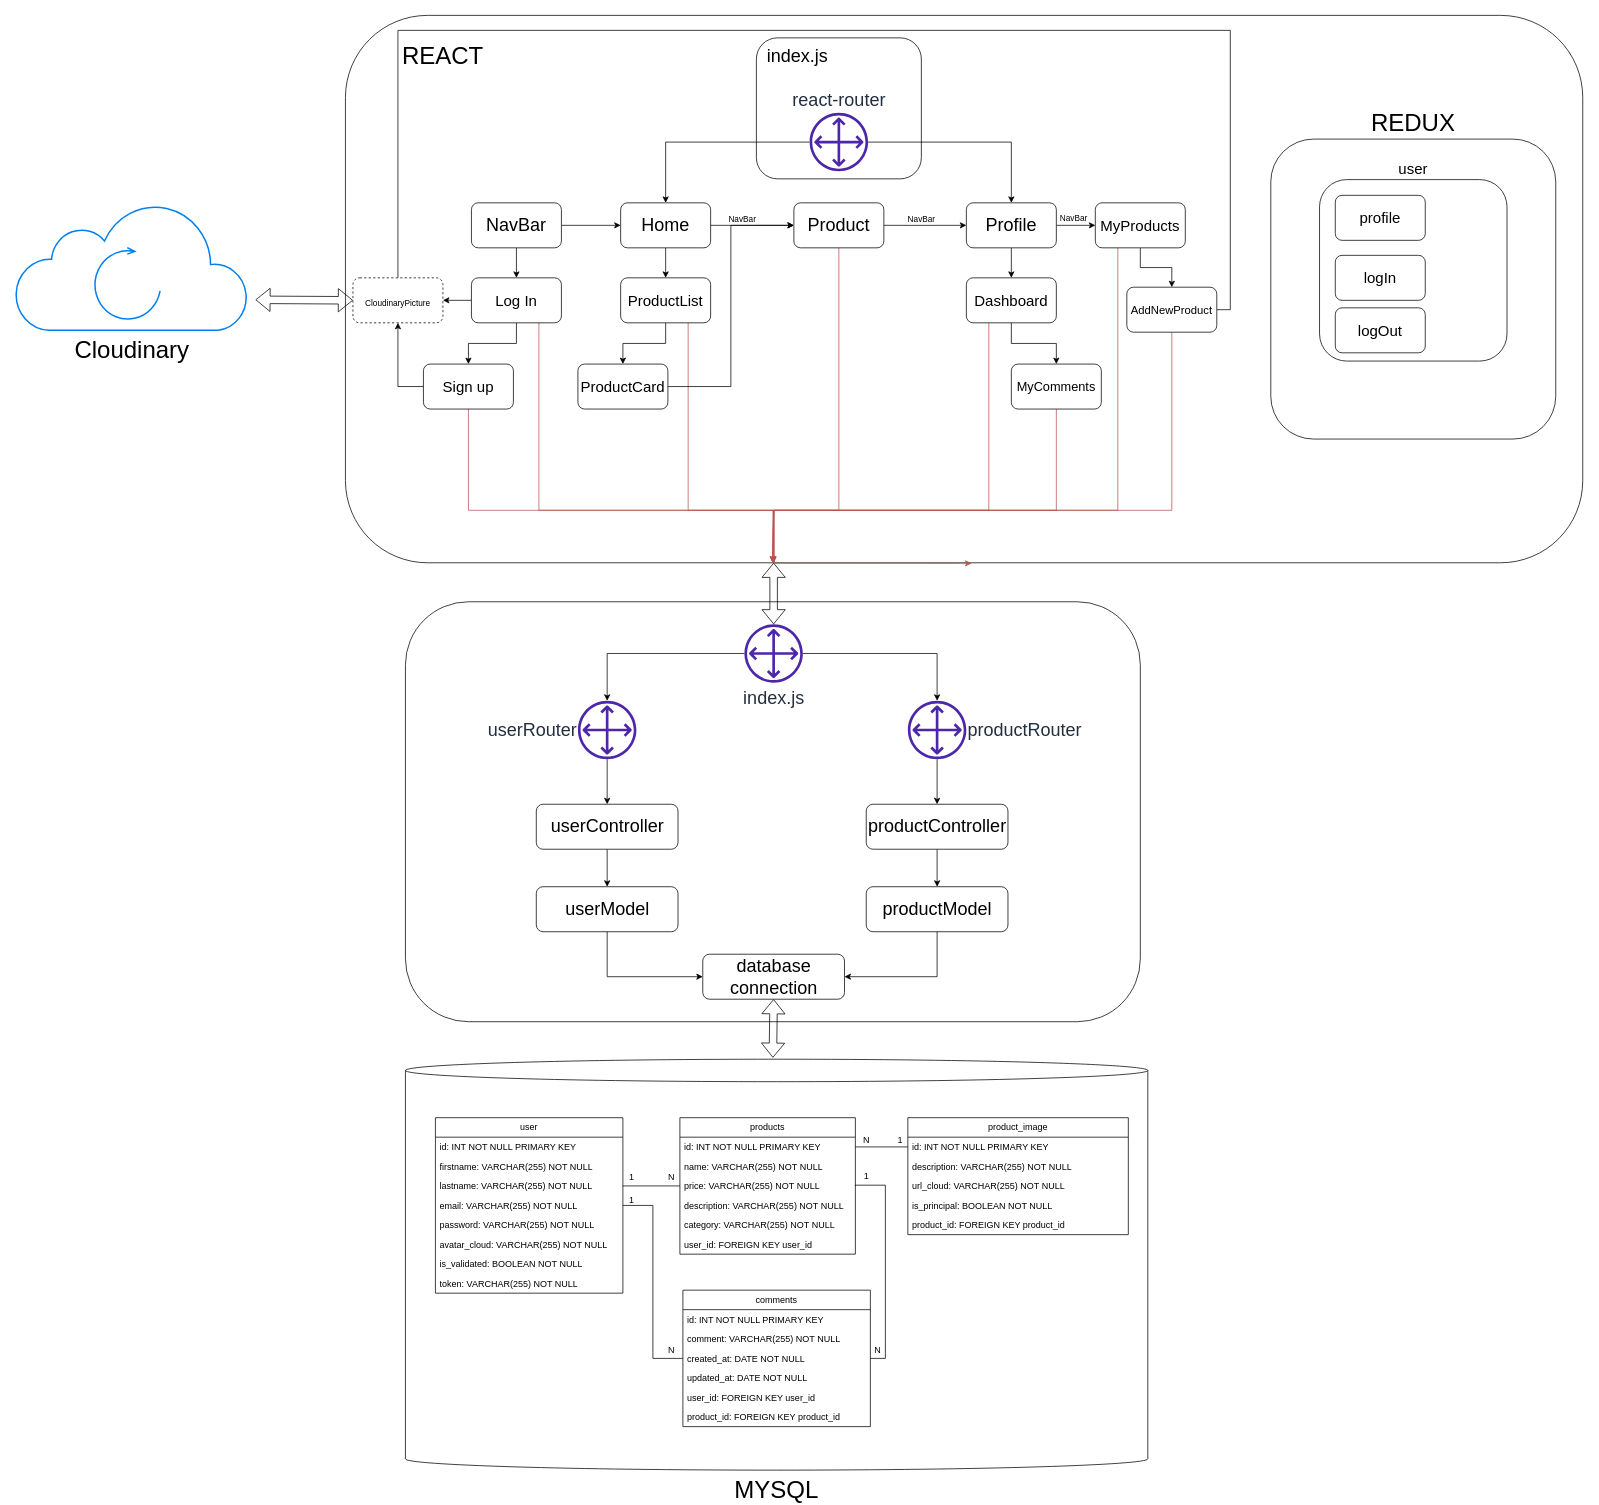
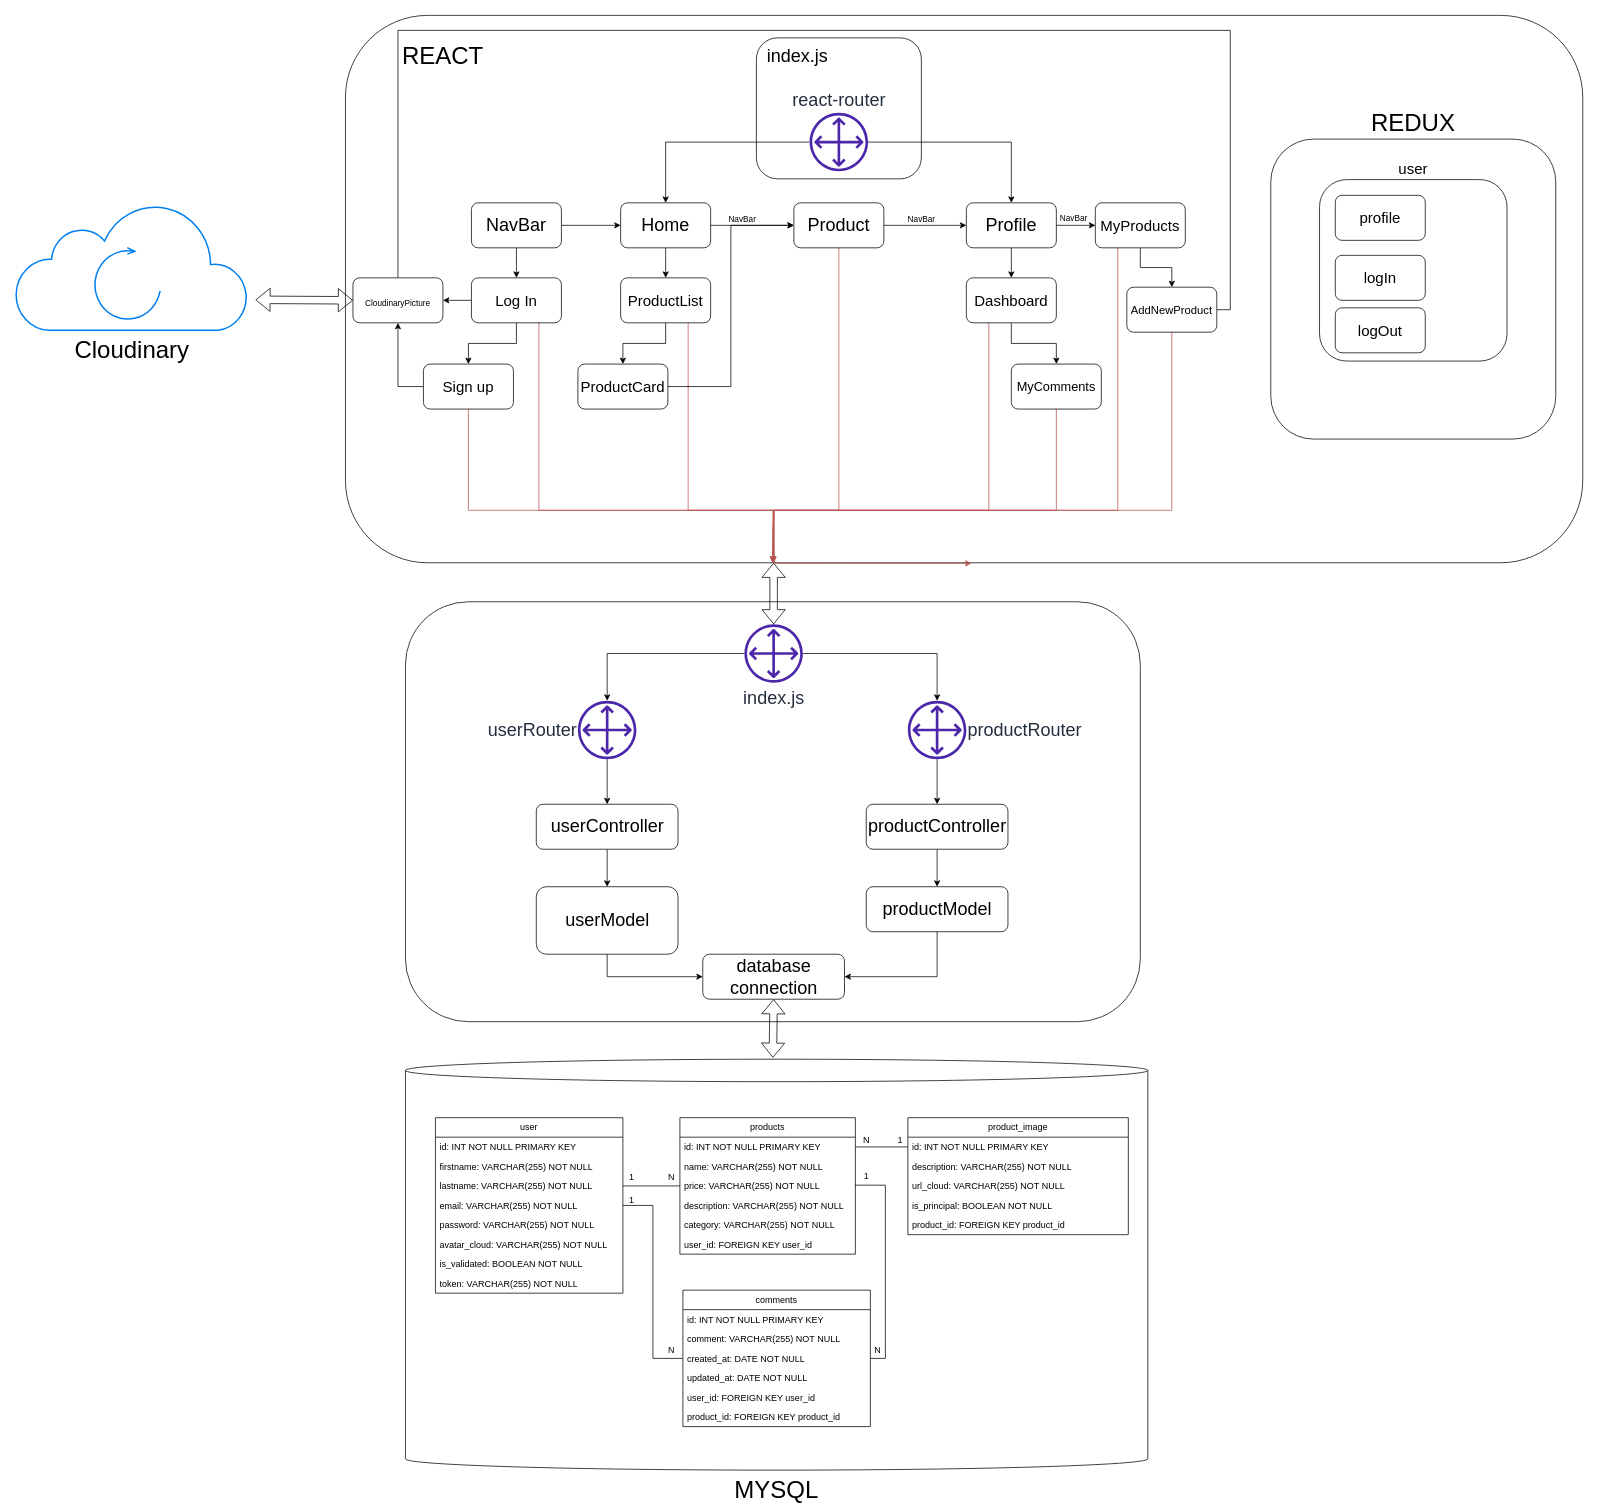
(398, 300) -> (398, 300)
(607, 909) -> (607, 921)
